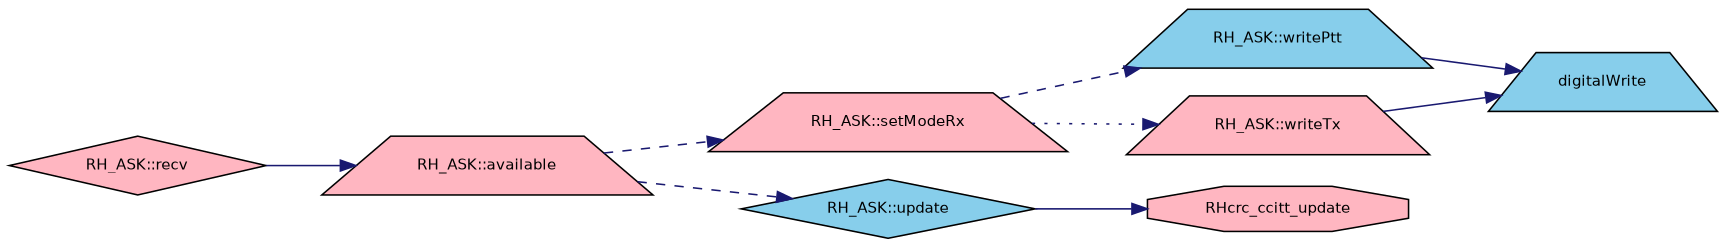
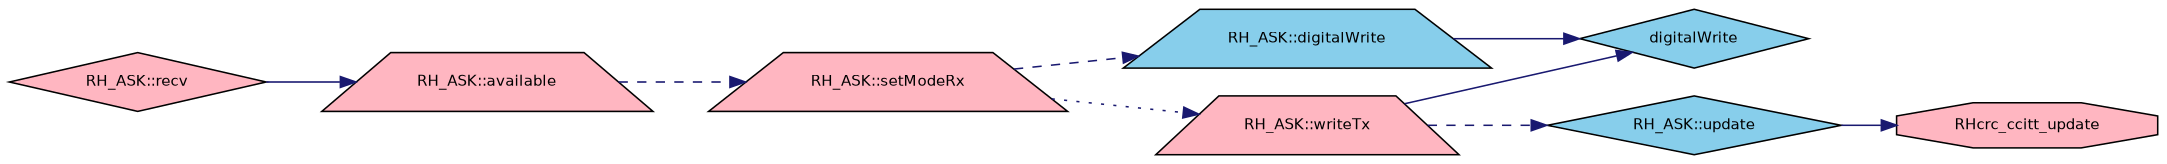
(1278, 39) -> (1307, 39)
(1603, 82) -> (1694, 39)
(707, 189) -> (1479, 125)
